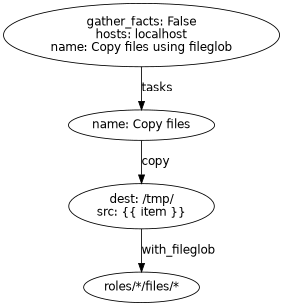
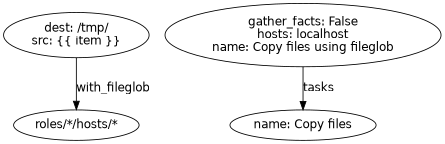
(142, 158) -> none
(142, 287) -> (76, 125)
